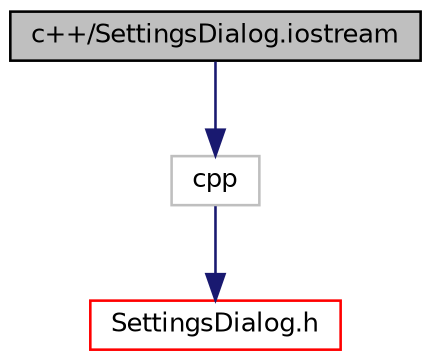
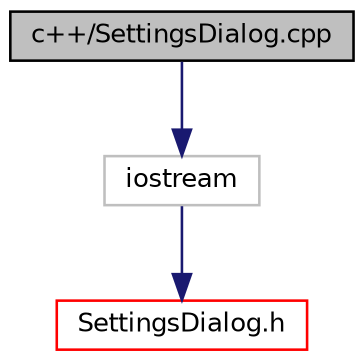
(215, 36) -> (182, 36)
(215, 181) -> (182, 181)
